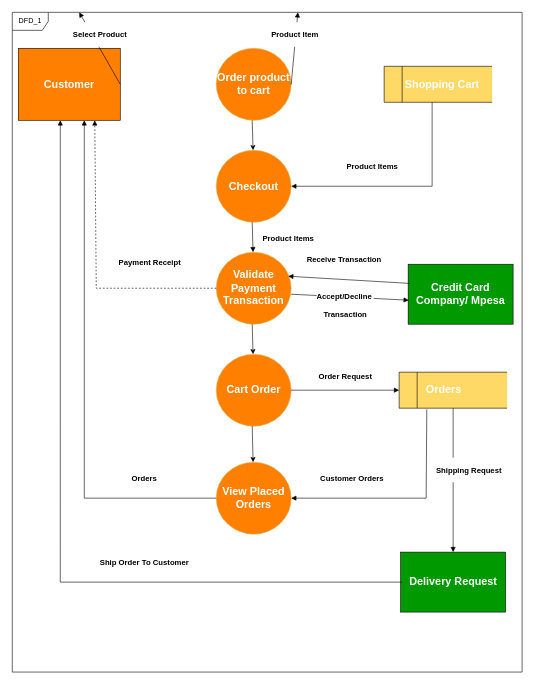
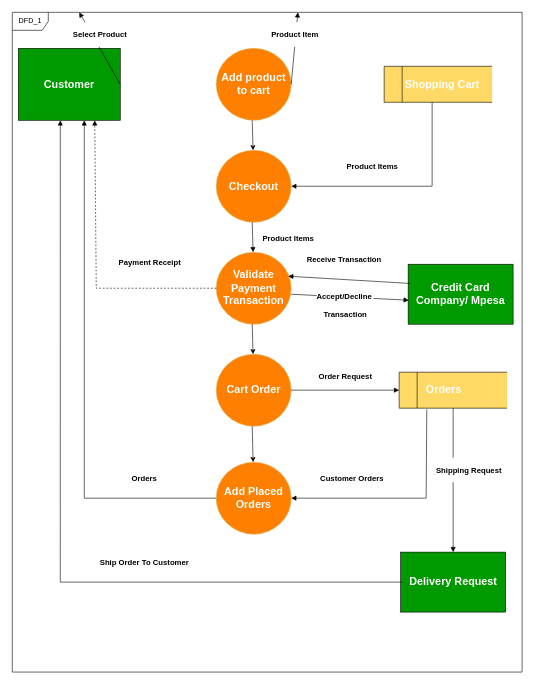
(69, 84) -> (69, 84)
(254, 84) -> (254, 84)
(254, 498) -> (254, 498)
